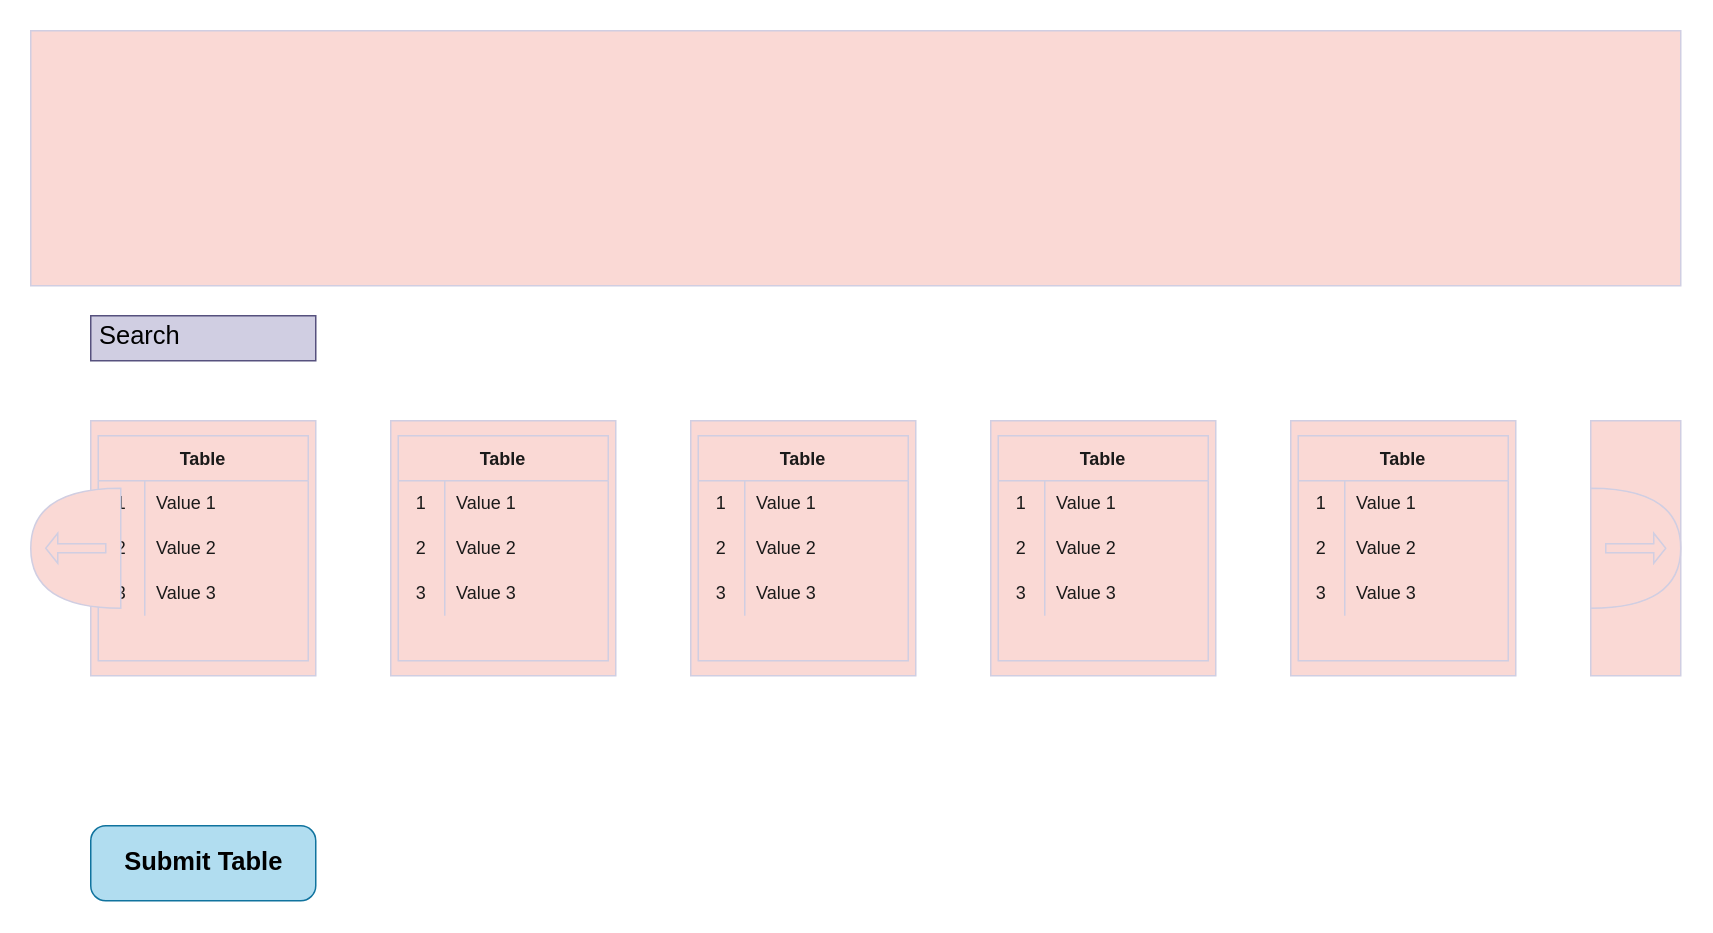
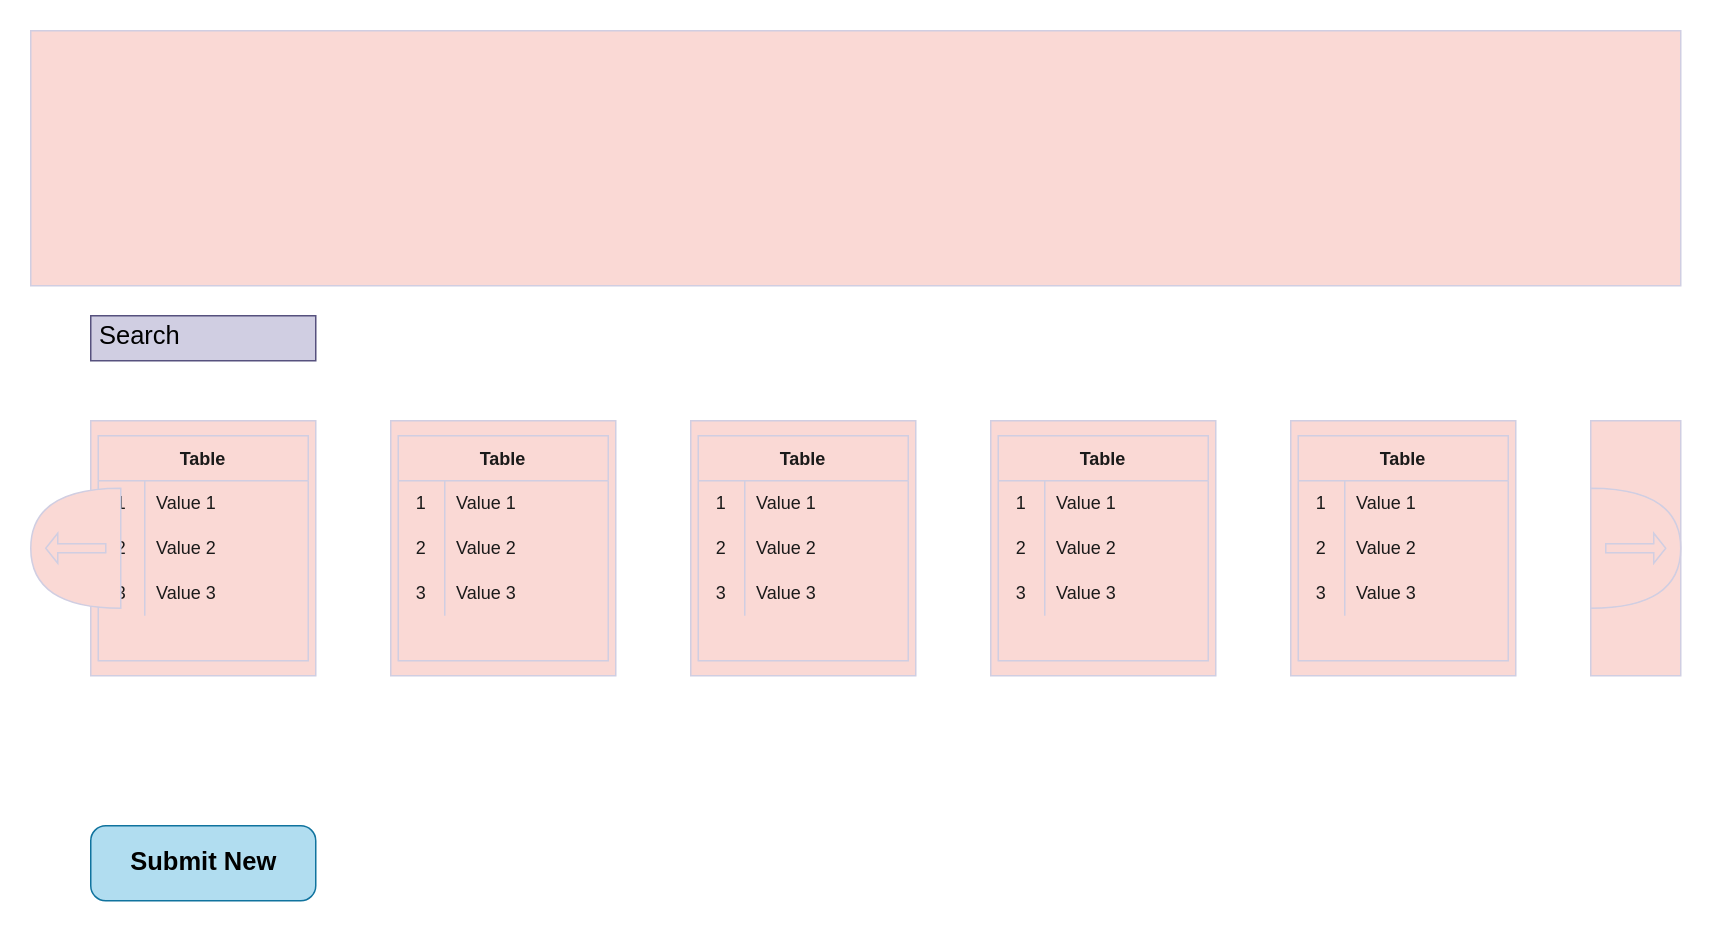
(204, 863) -> (204, 863)
